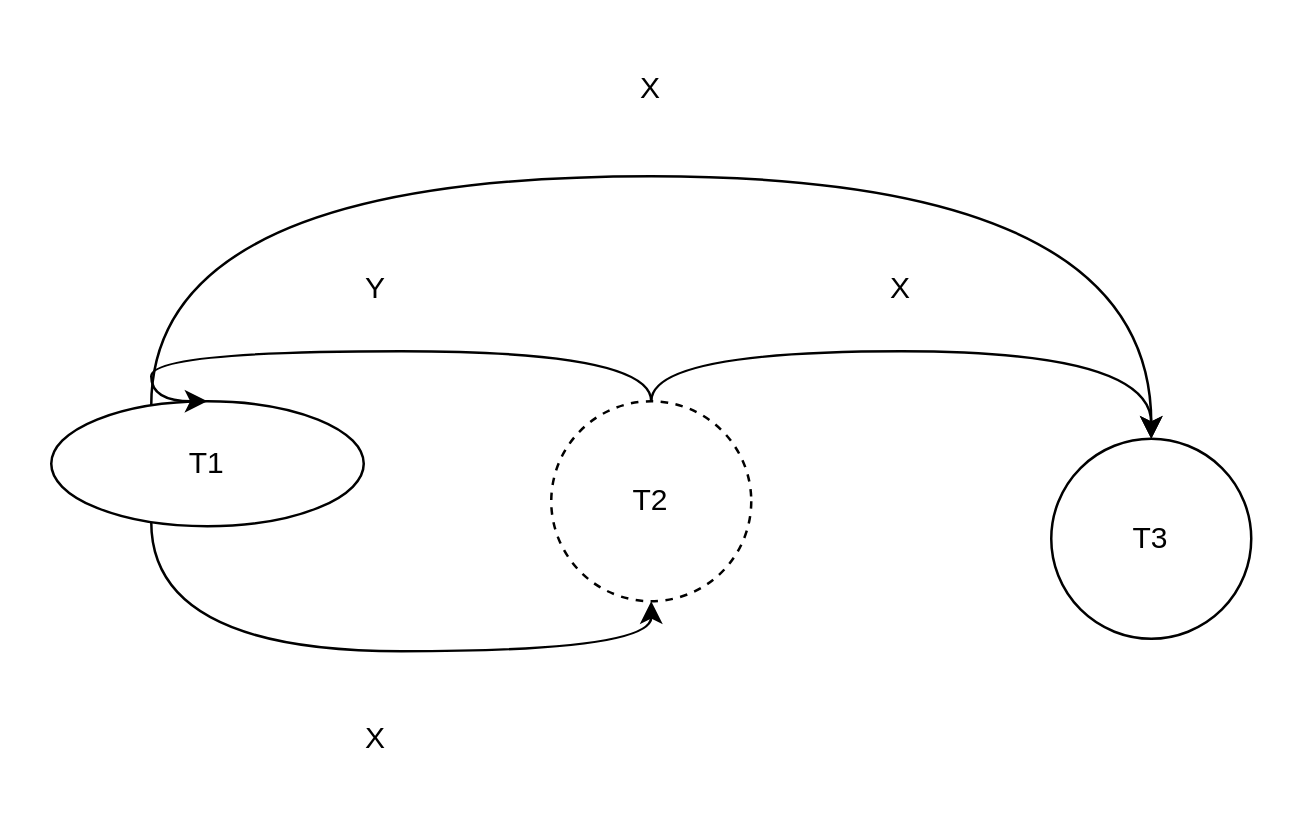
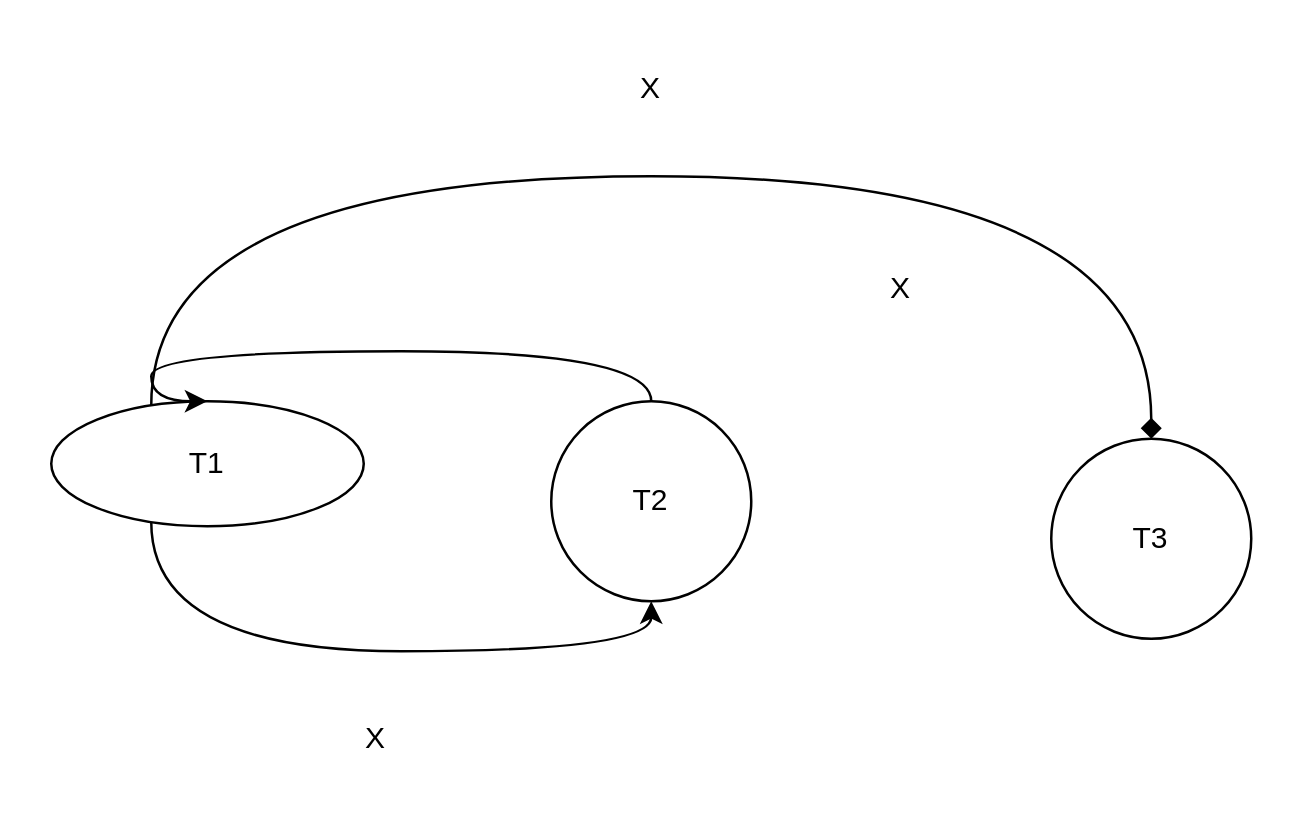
(376, 289) -> none
(896, 351) -> none
(1149, 402) -> (1150, 404)
(651, 501) -> (651, 501)
